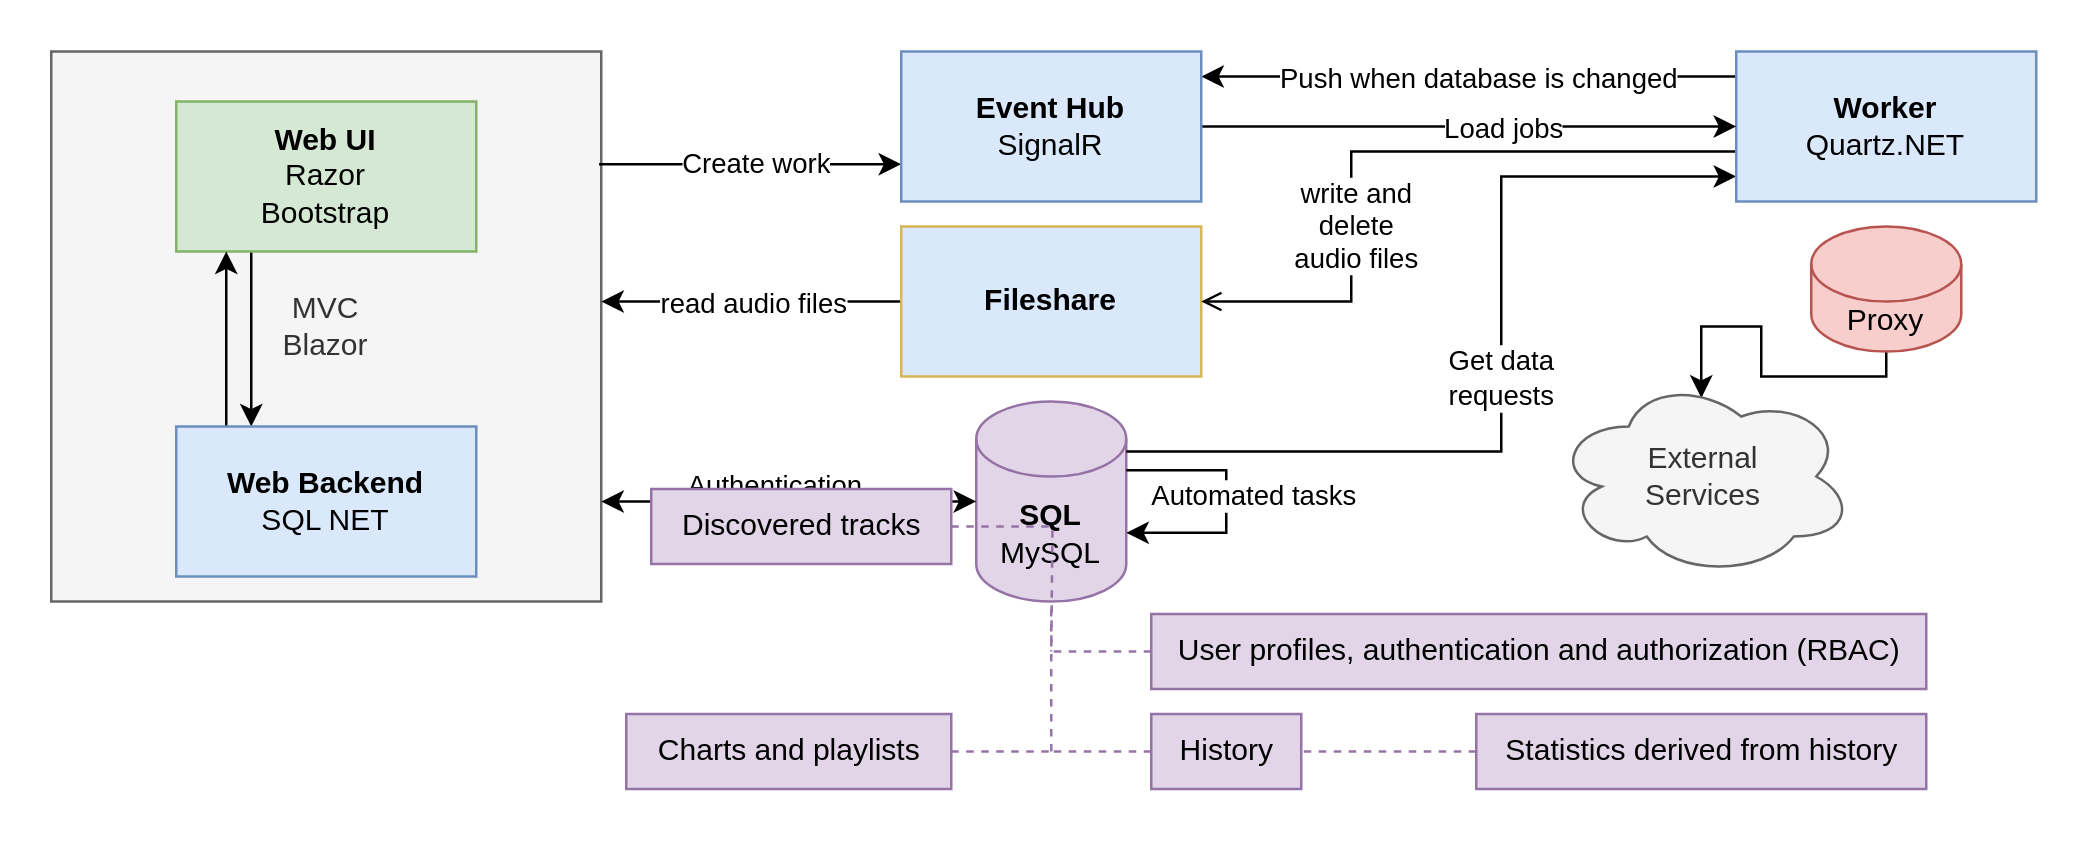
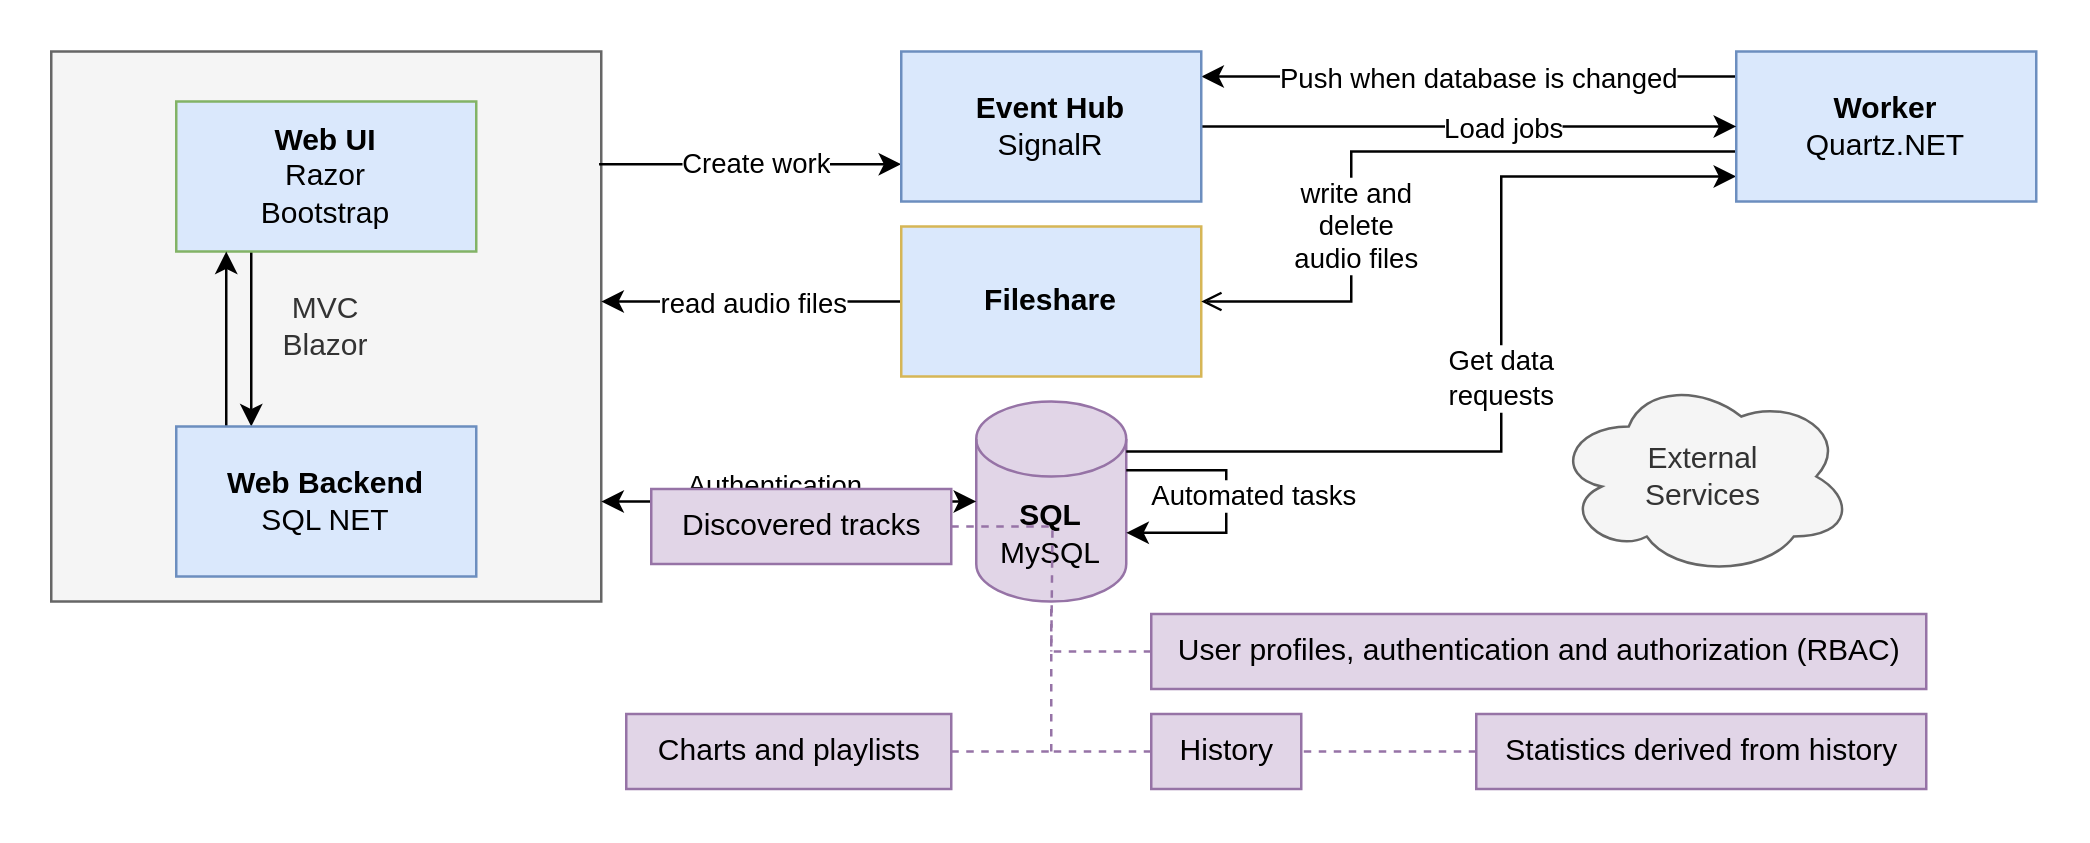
(326, 176) -> (326, 176)
(1886, 289) -> none
(1761, 369) -> none
